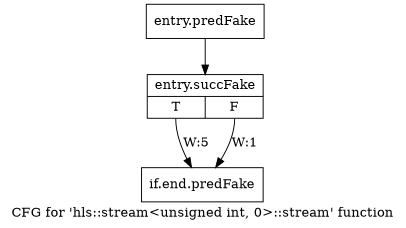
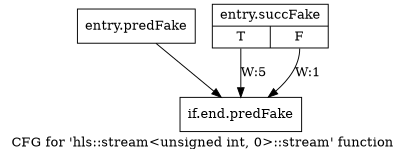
(205, 52) -> (185, 67)
